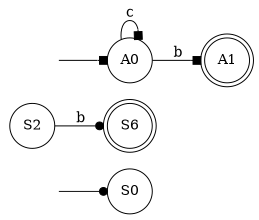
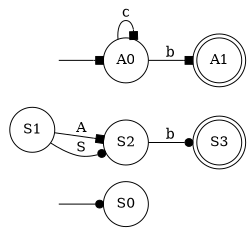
(130, 126) -> (219, 143)
none -> (32, 130)
